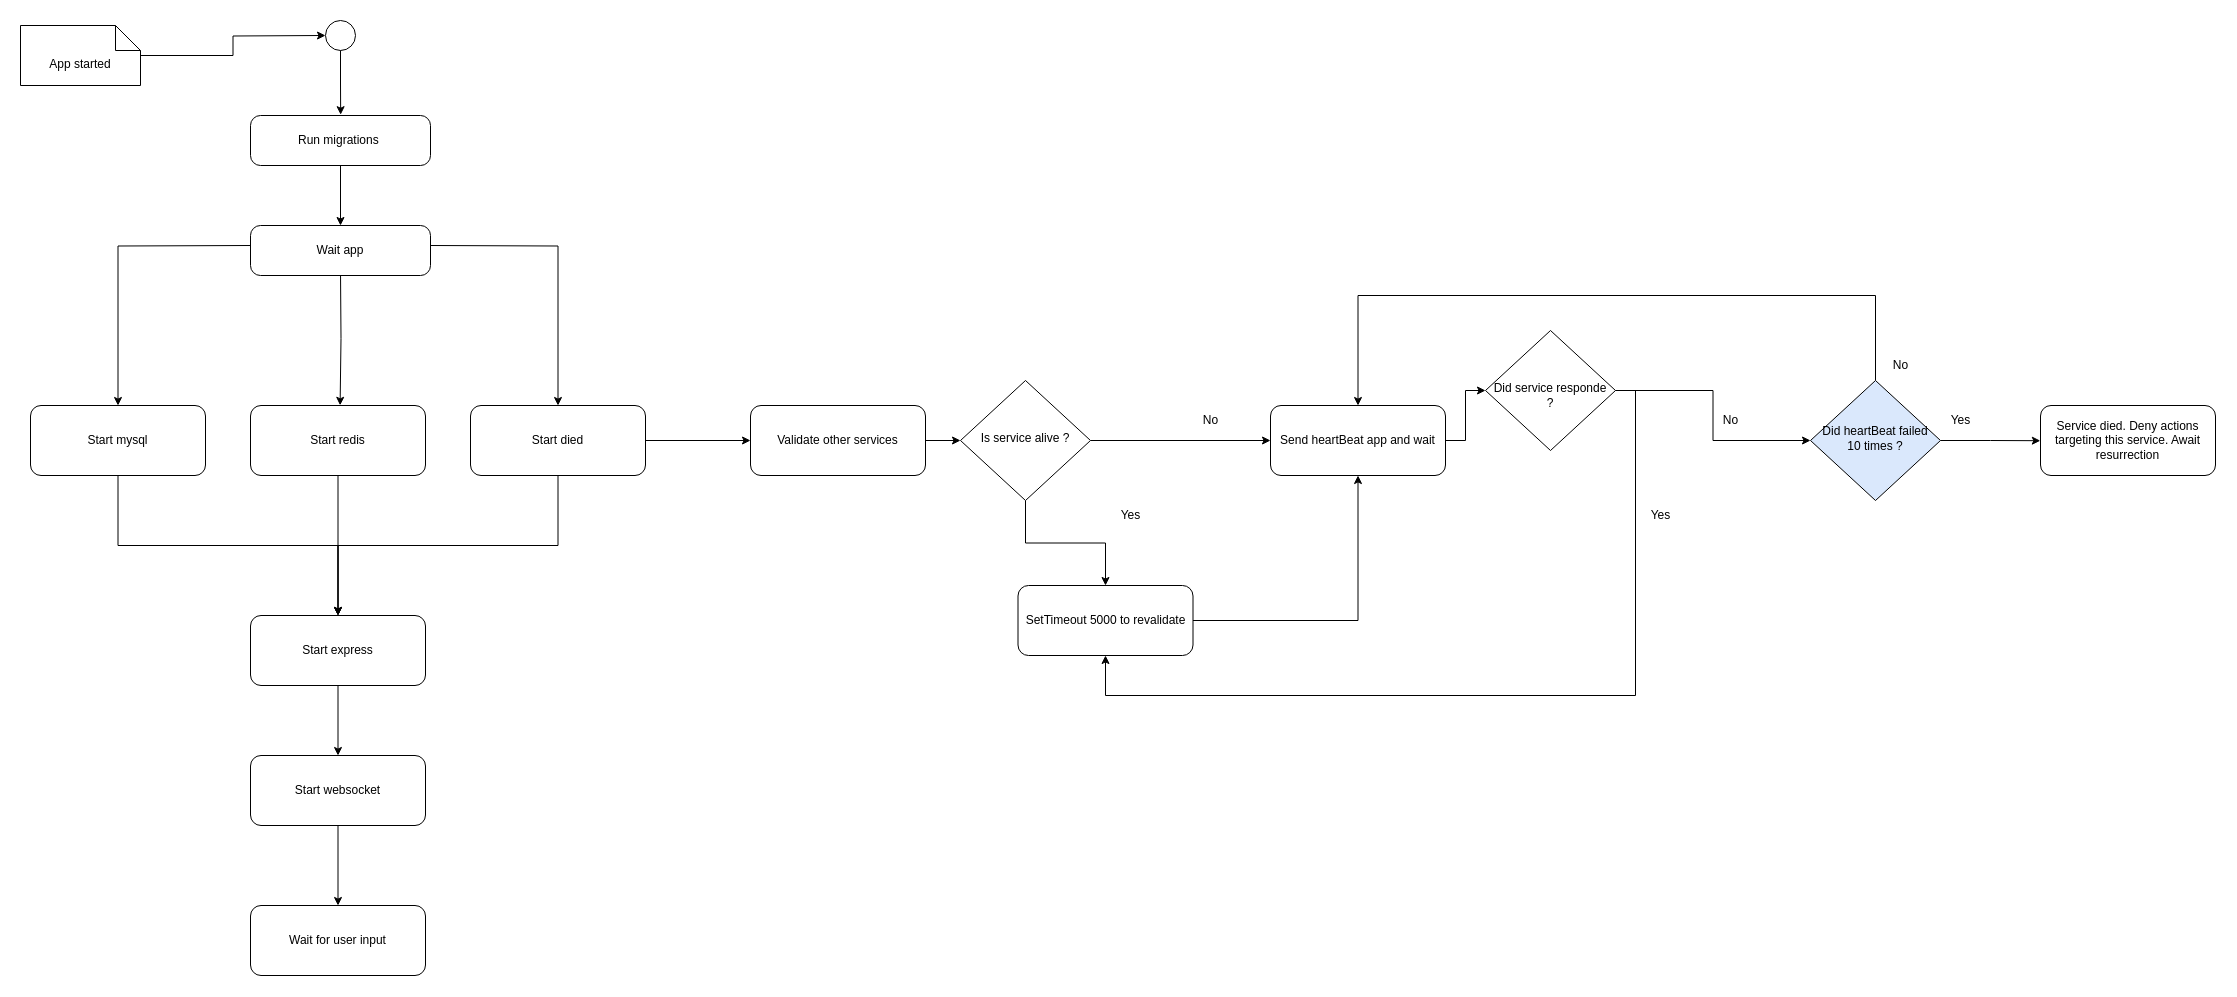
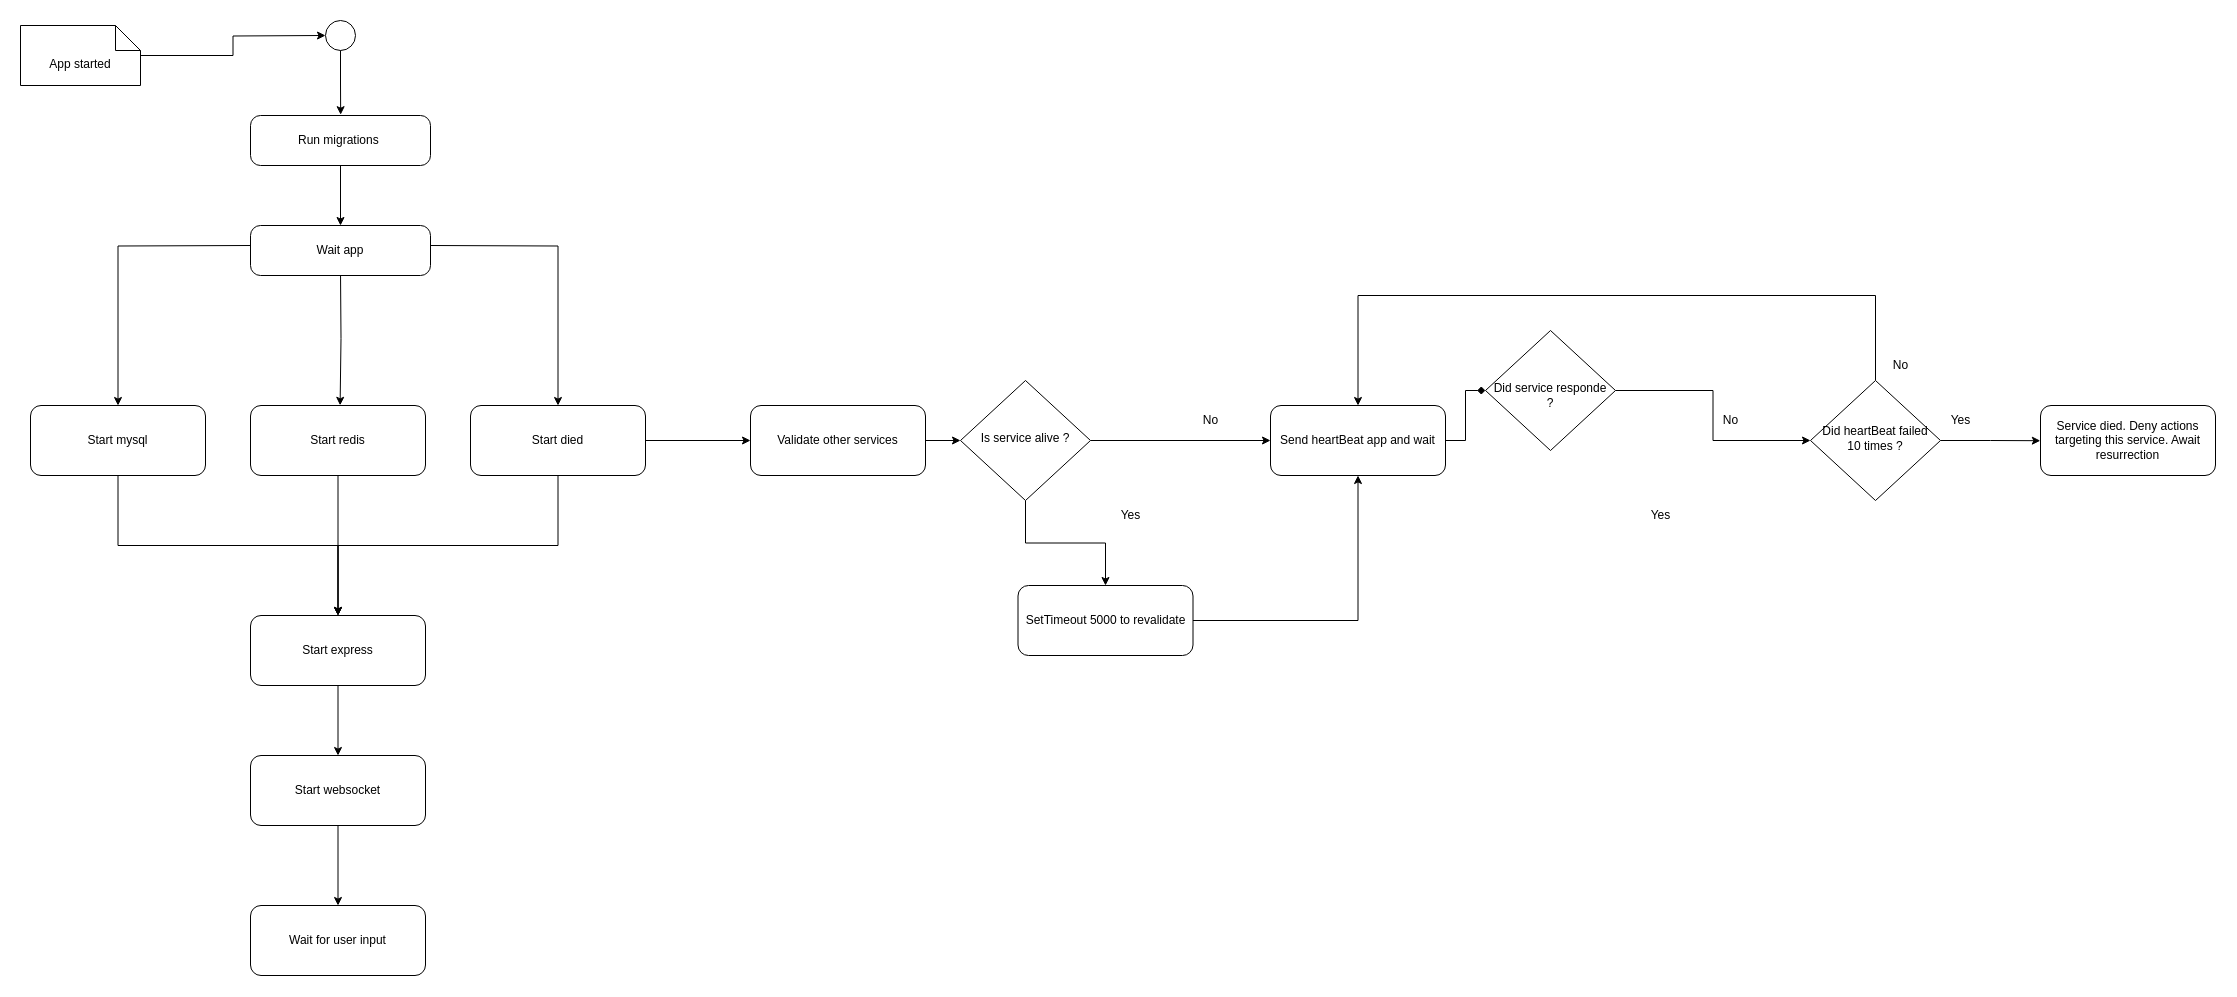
(1477, 391) -> (1477, 391)
(1876, 441) -> (1876, 441)
(1507, 696) -> none
